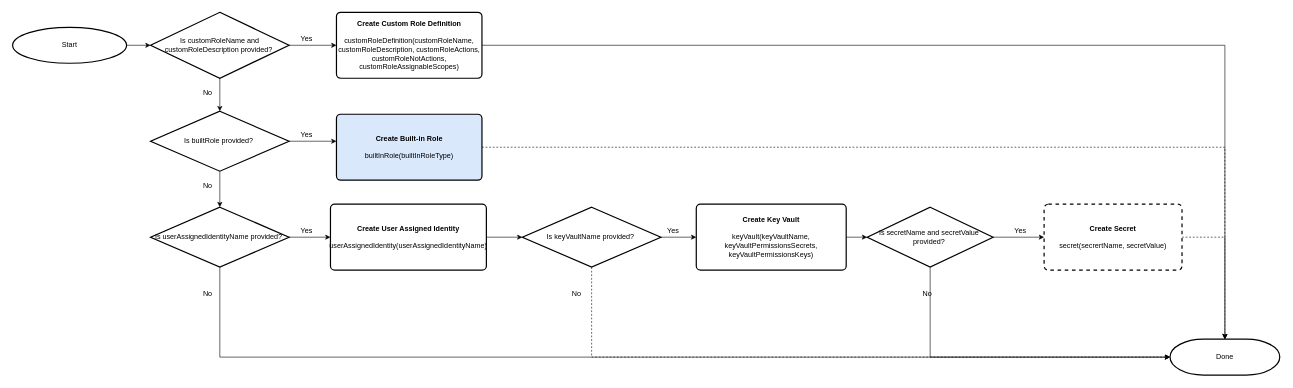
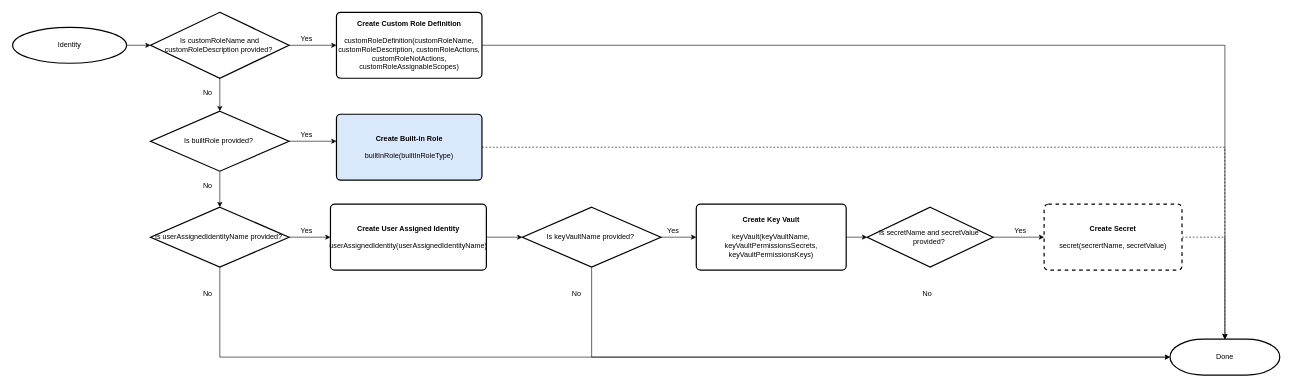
(69, 45) -> (69, 45)
(592, 311) -> (592, 311)
(930, 311) -> none
